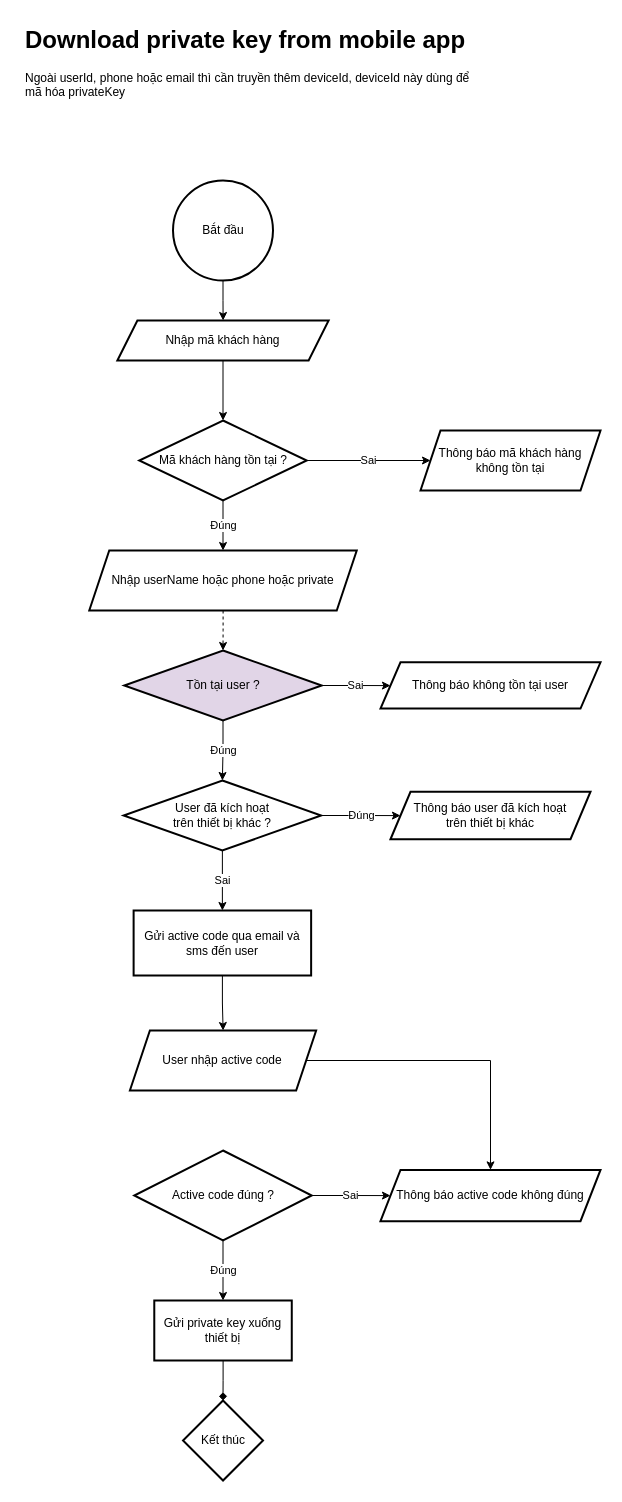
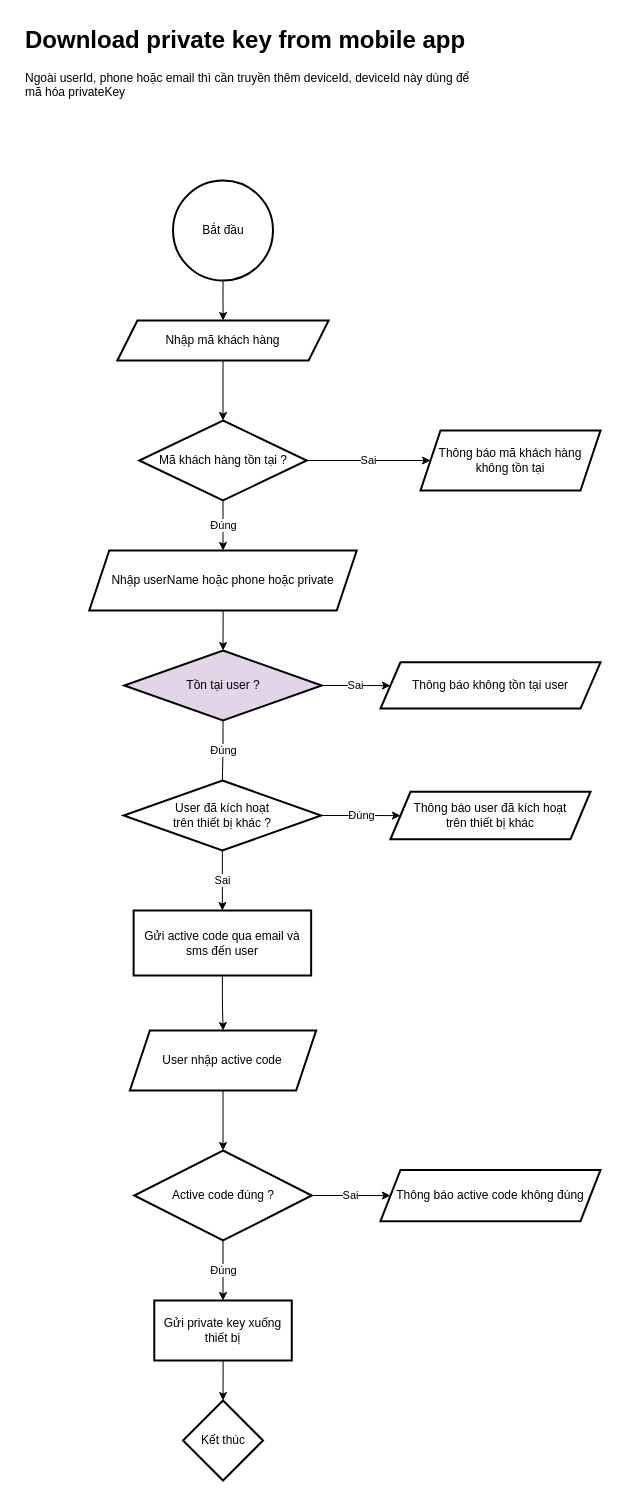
(223, 626) -> (223, 626)
(223, 772) -> (223, 774)
(449, 1061) -> (223, 1117)
(223, 1391) -> (223, 1392)
